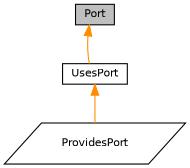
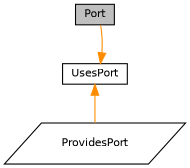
(88, 50) -> (102, 39)
